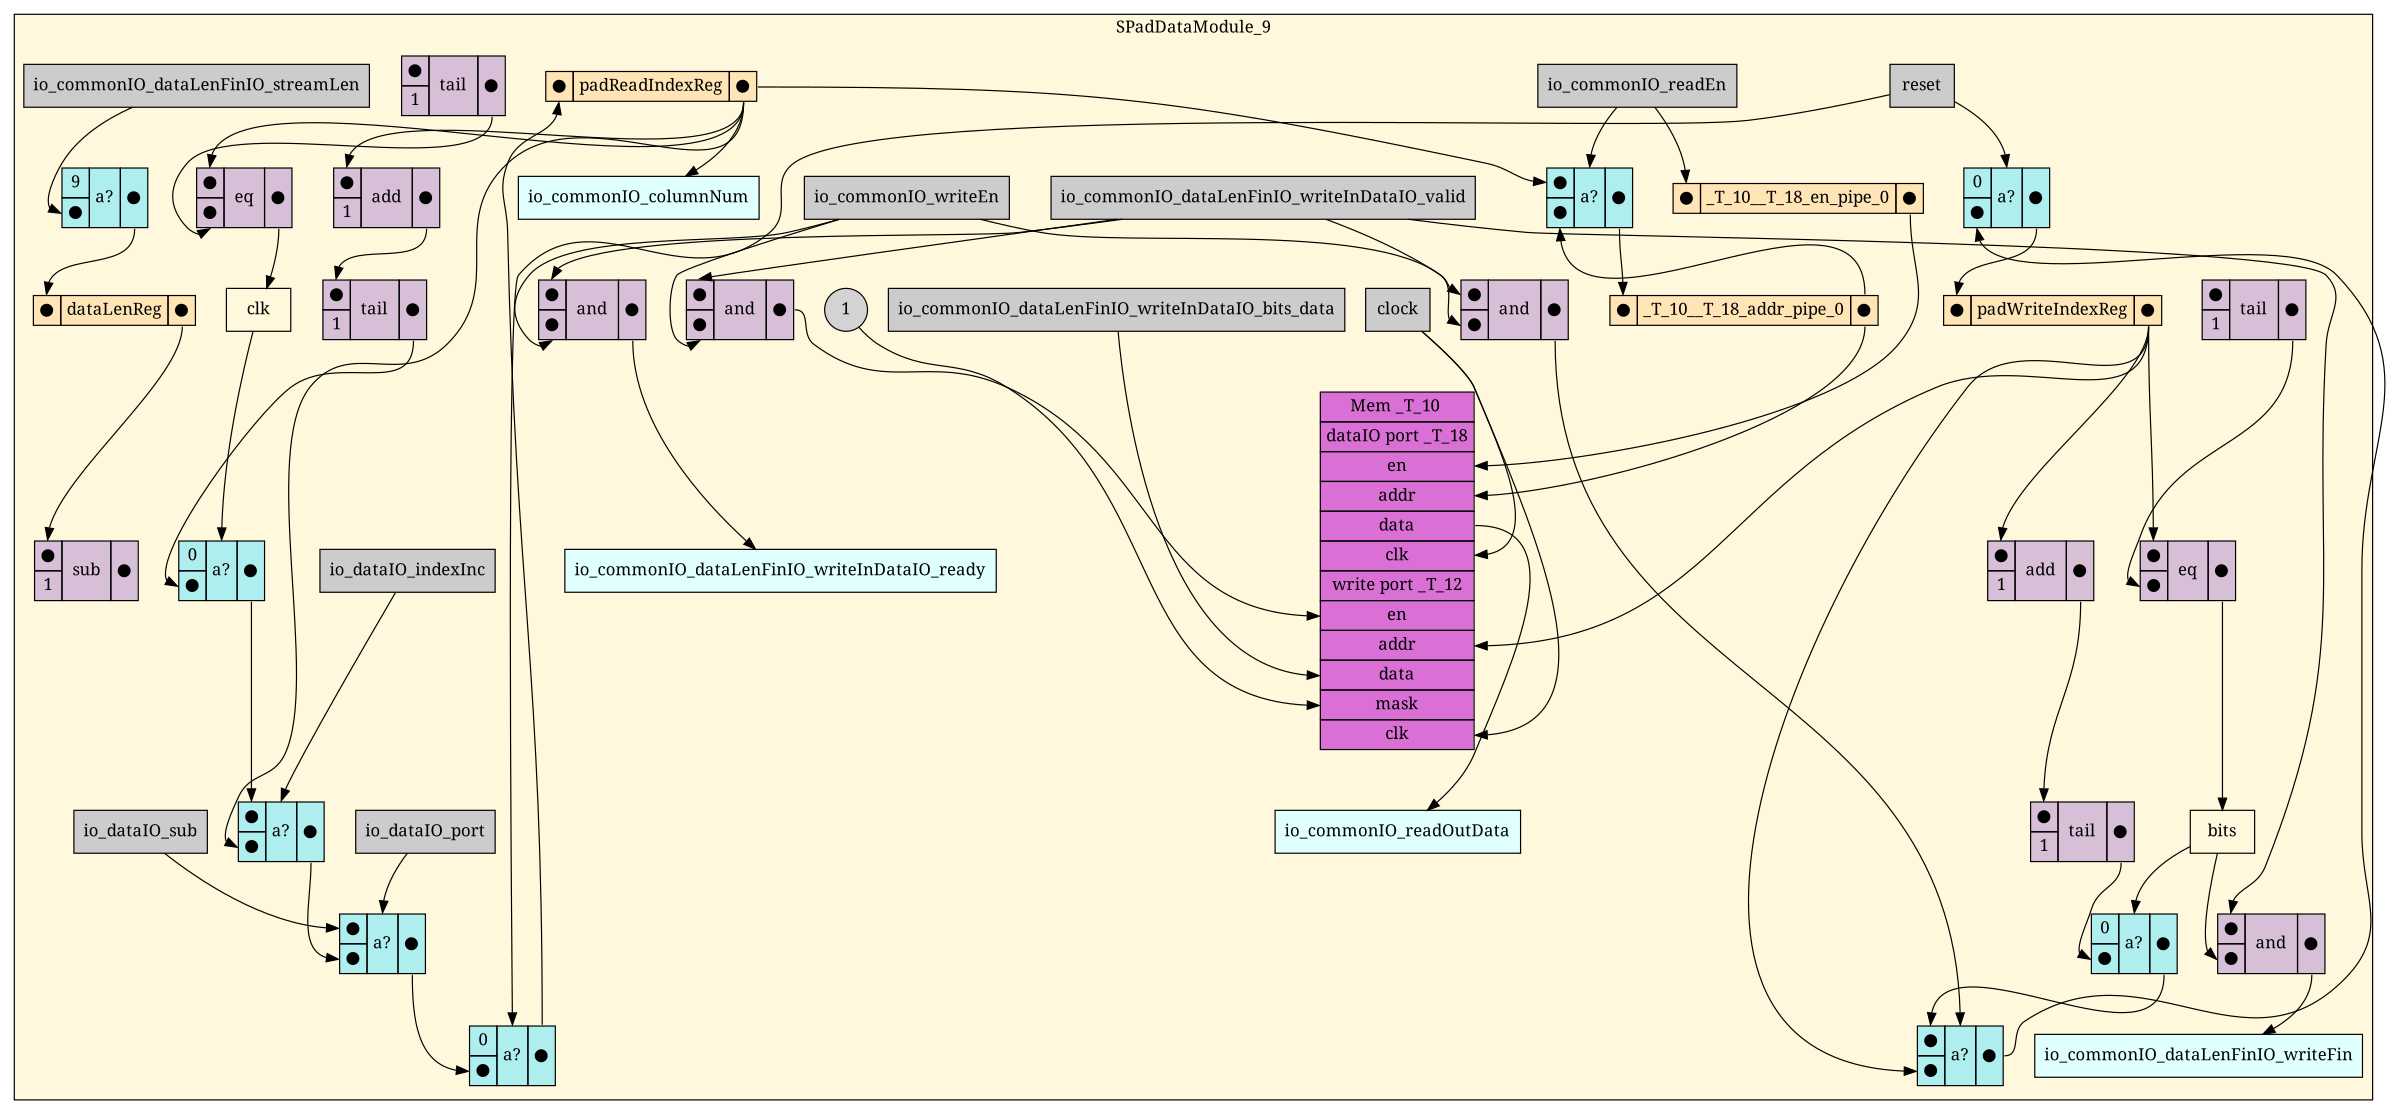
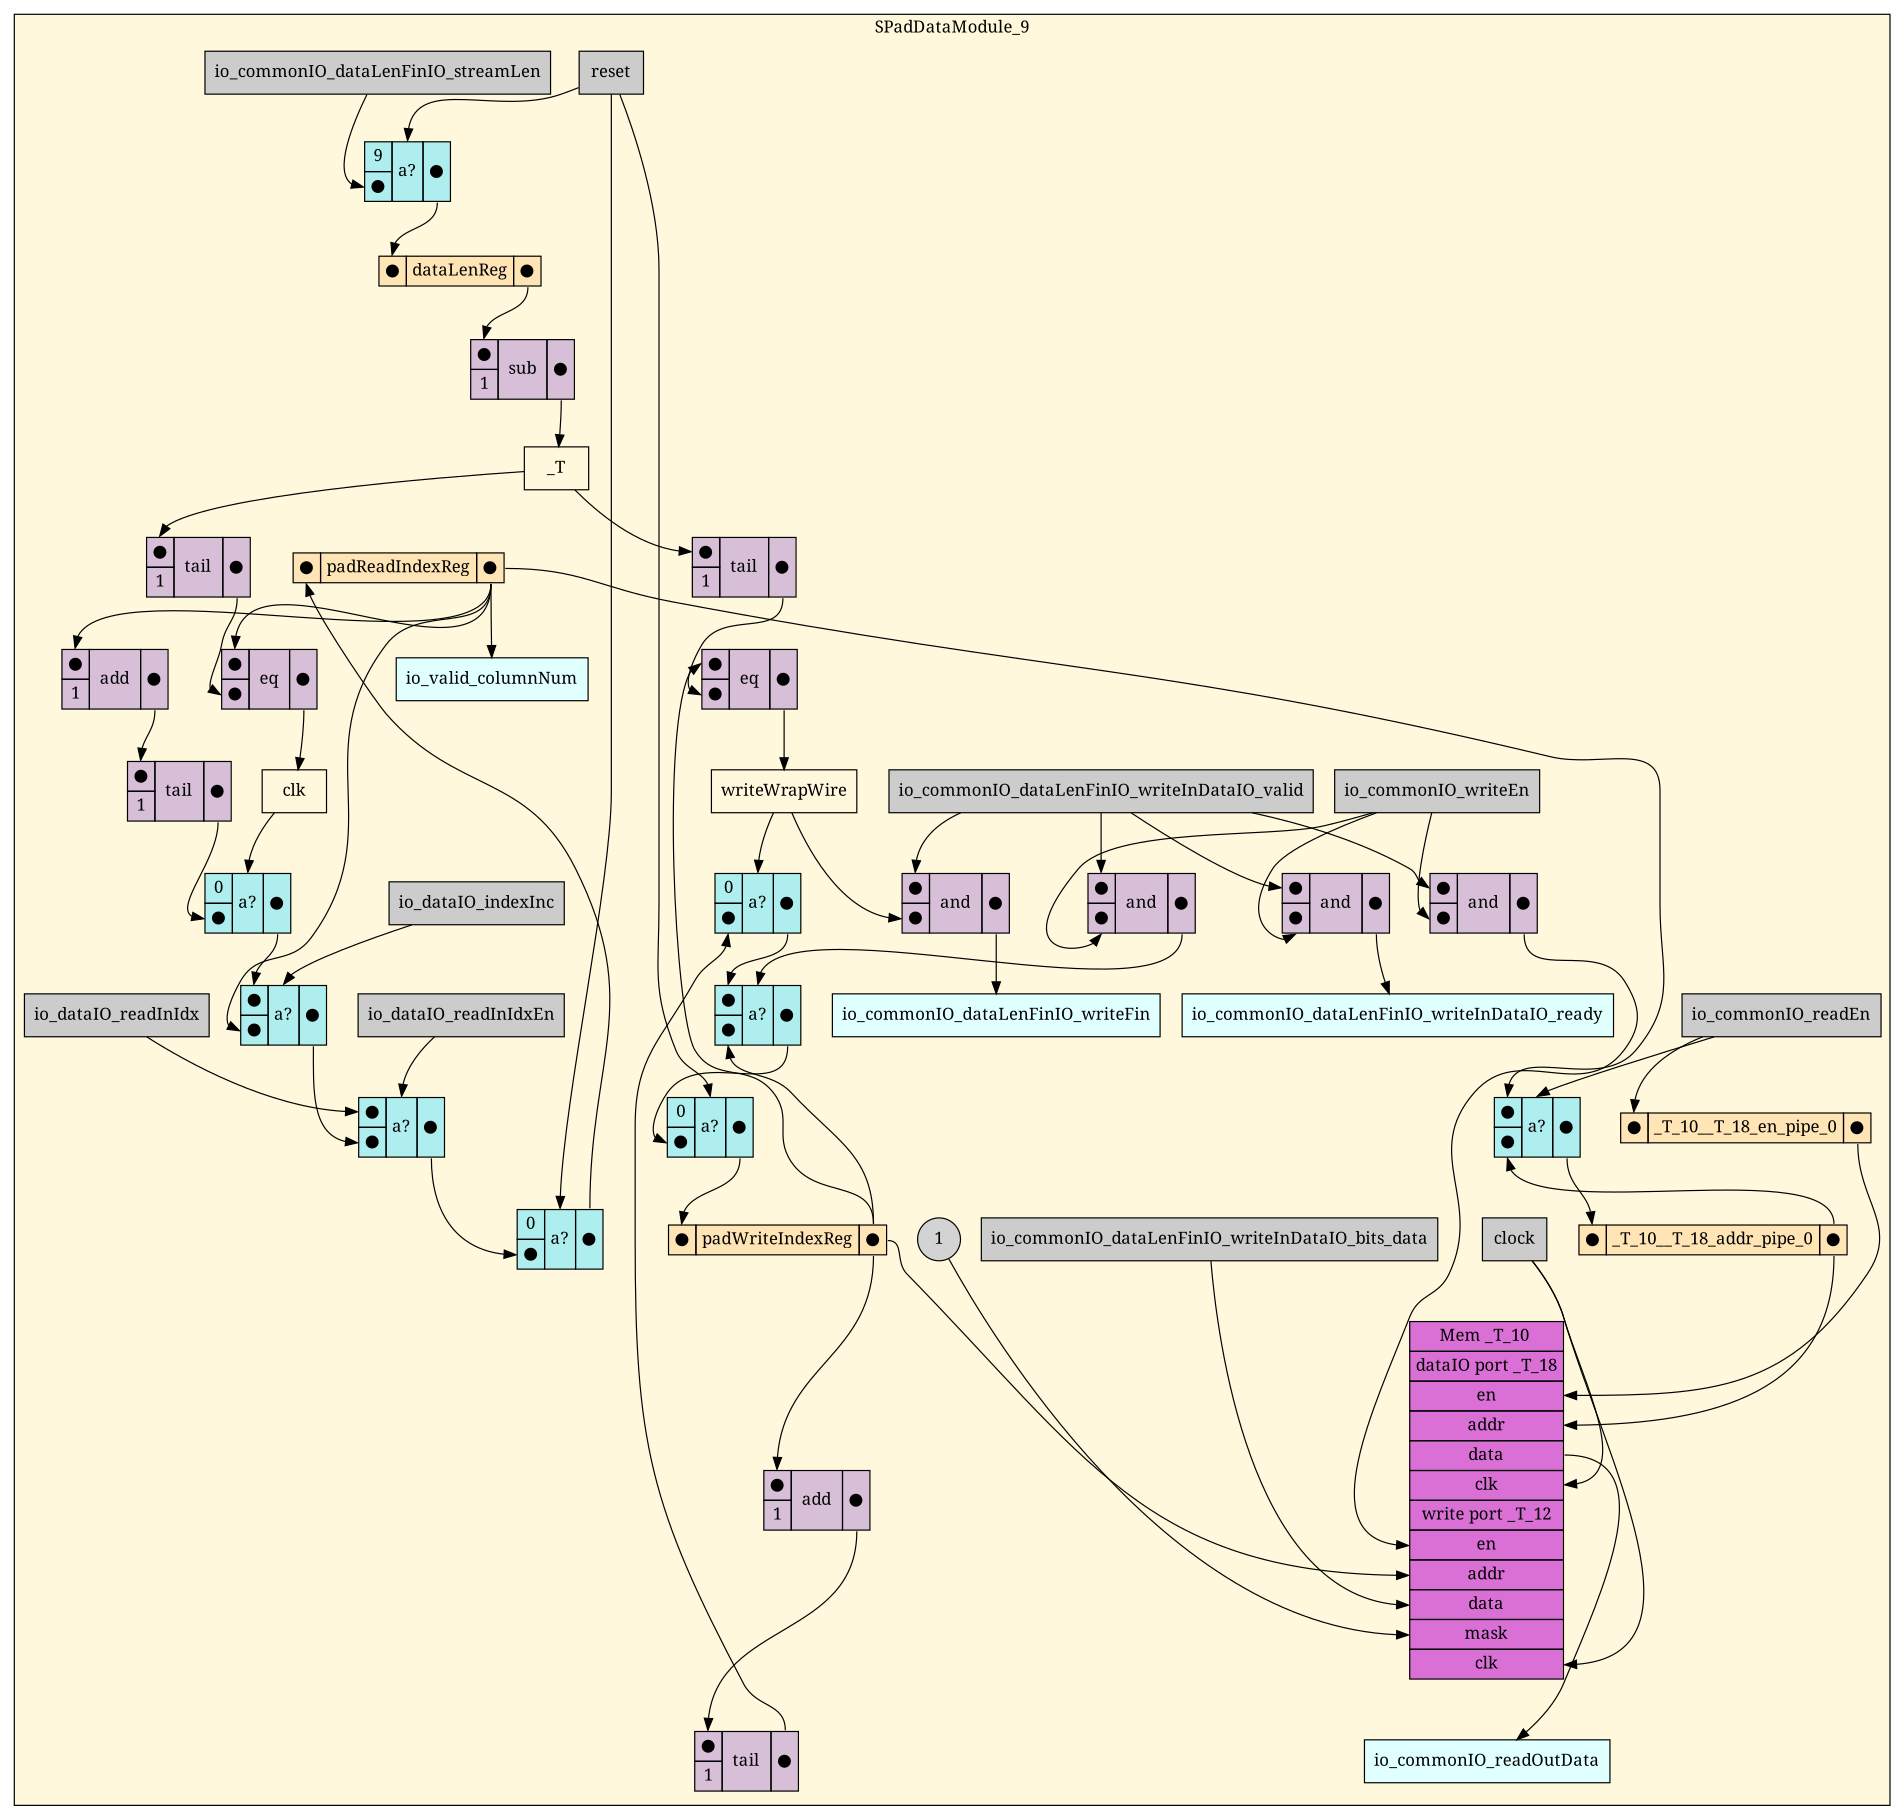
none -> (488, 101)
(639, 198) -> (492, 679)
none -> (557, 468)
(141, 832) -> (117, 1015)
(425, 832) -> (461, 1015)
(2222, 832) -> (784, 791)
